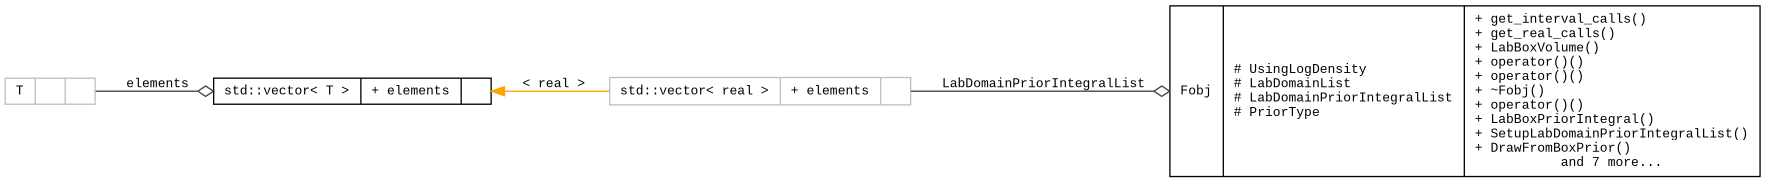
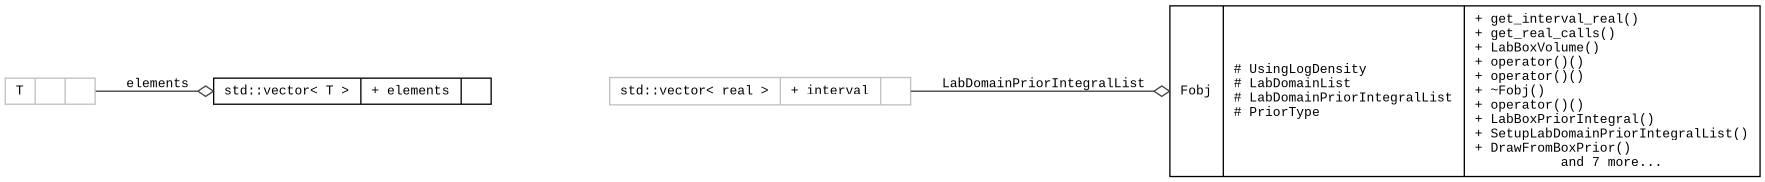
(1561, 19) -> (1557, 19)
(557, 91) -> none
(831, 91) -> (831, 91)
